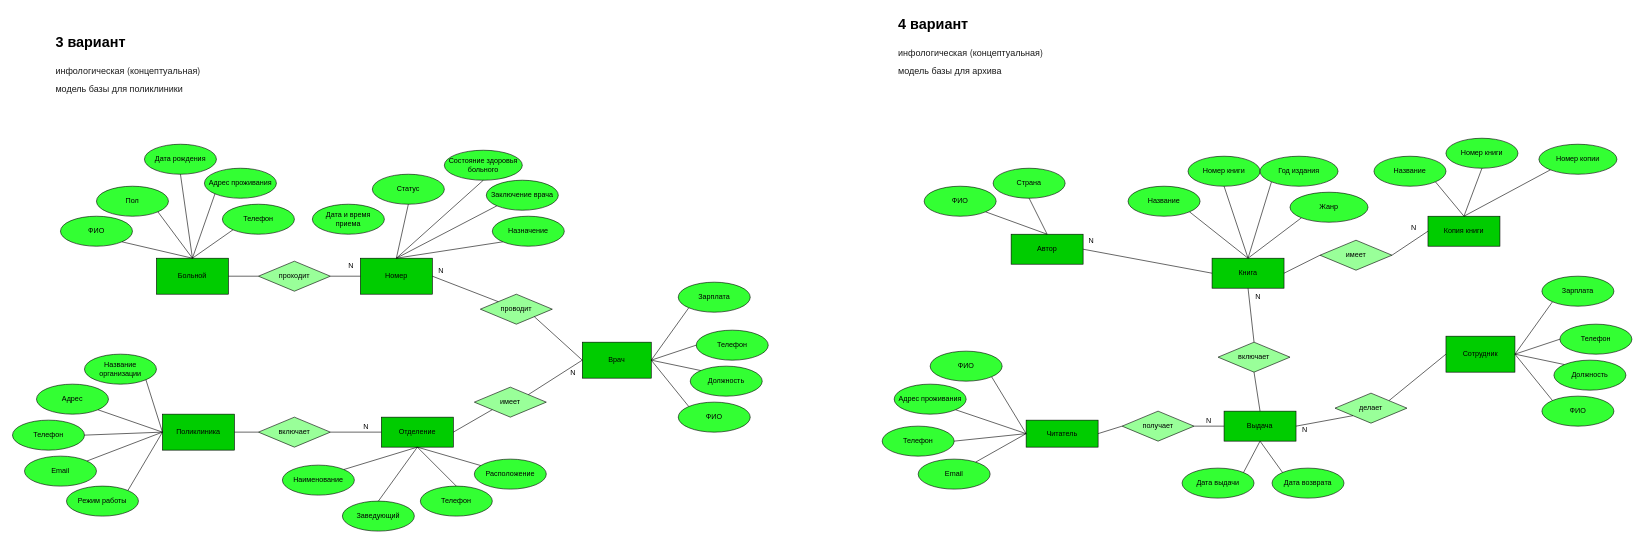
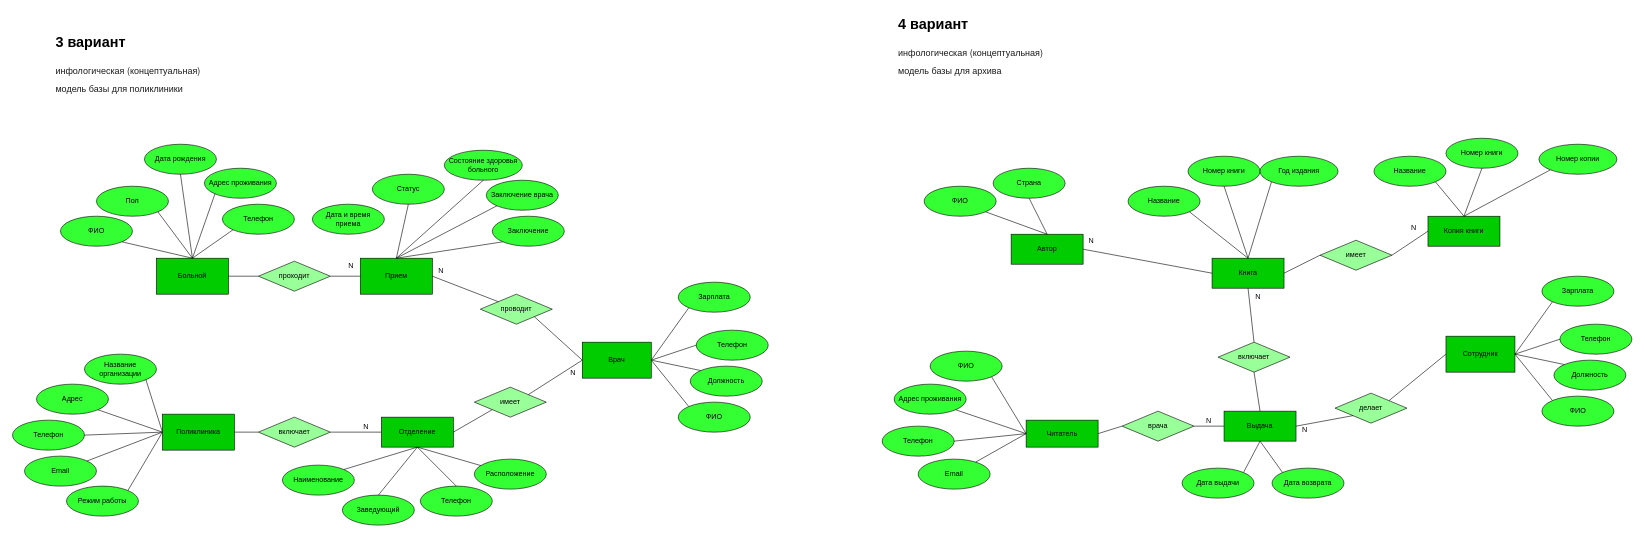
(1329, 207) -> none
(528, 231) -> (528, 231)
(1276, 237) -> none
(396, 276) -> (396, 276)
(1158, 426) -> (1158, 426)
(378, 516) -> (378, 510)
